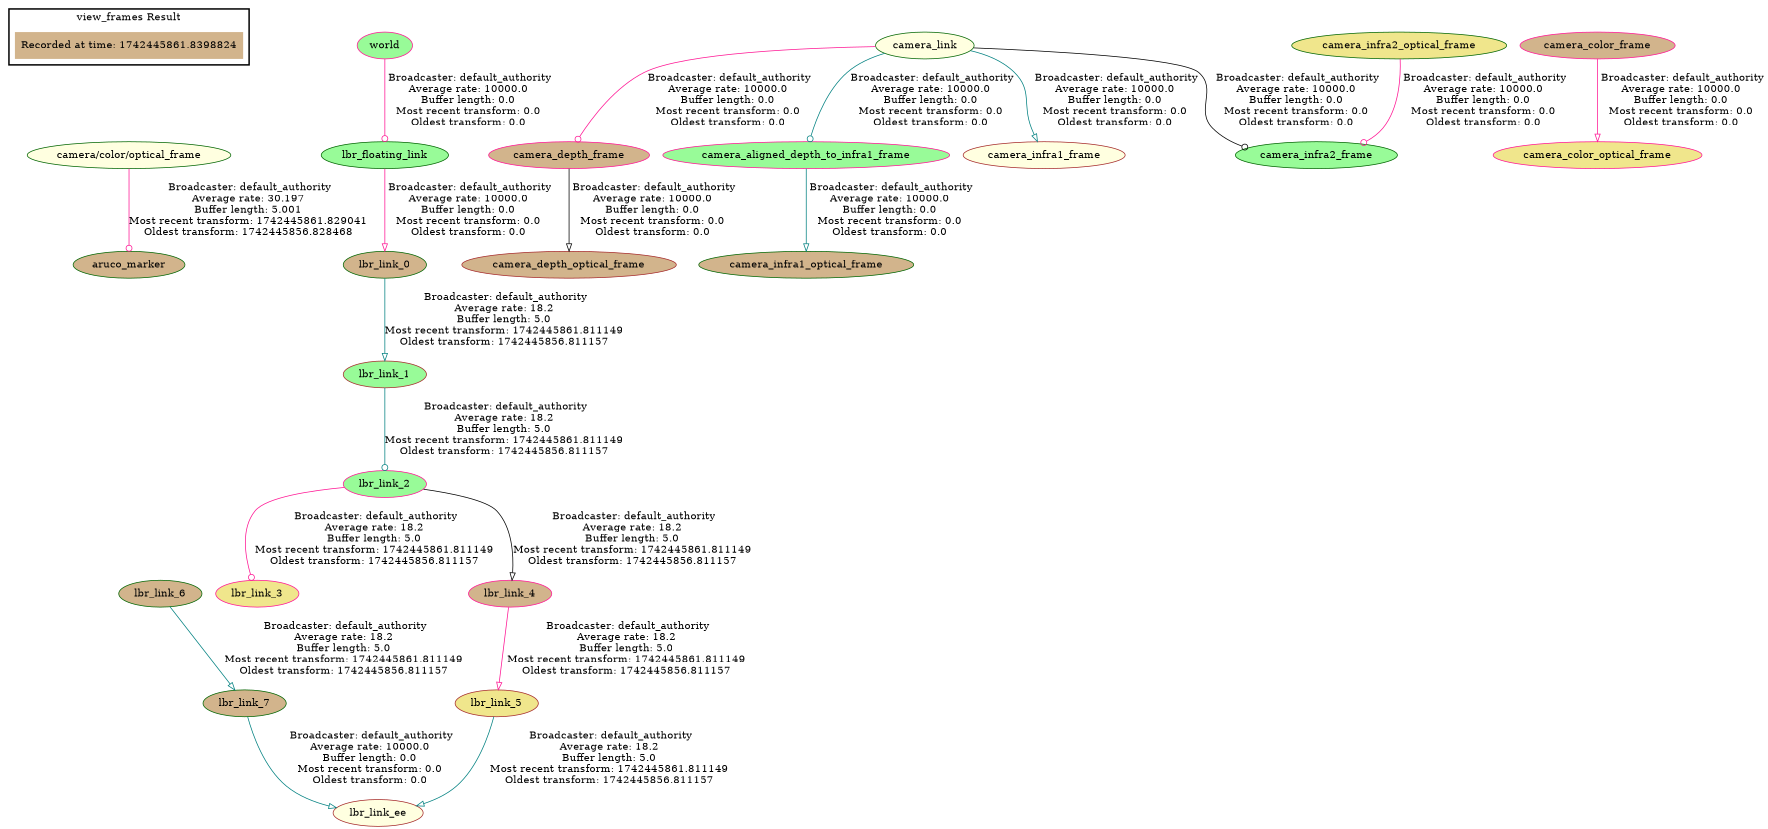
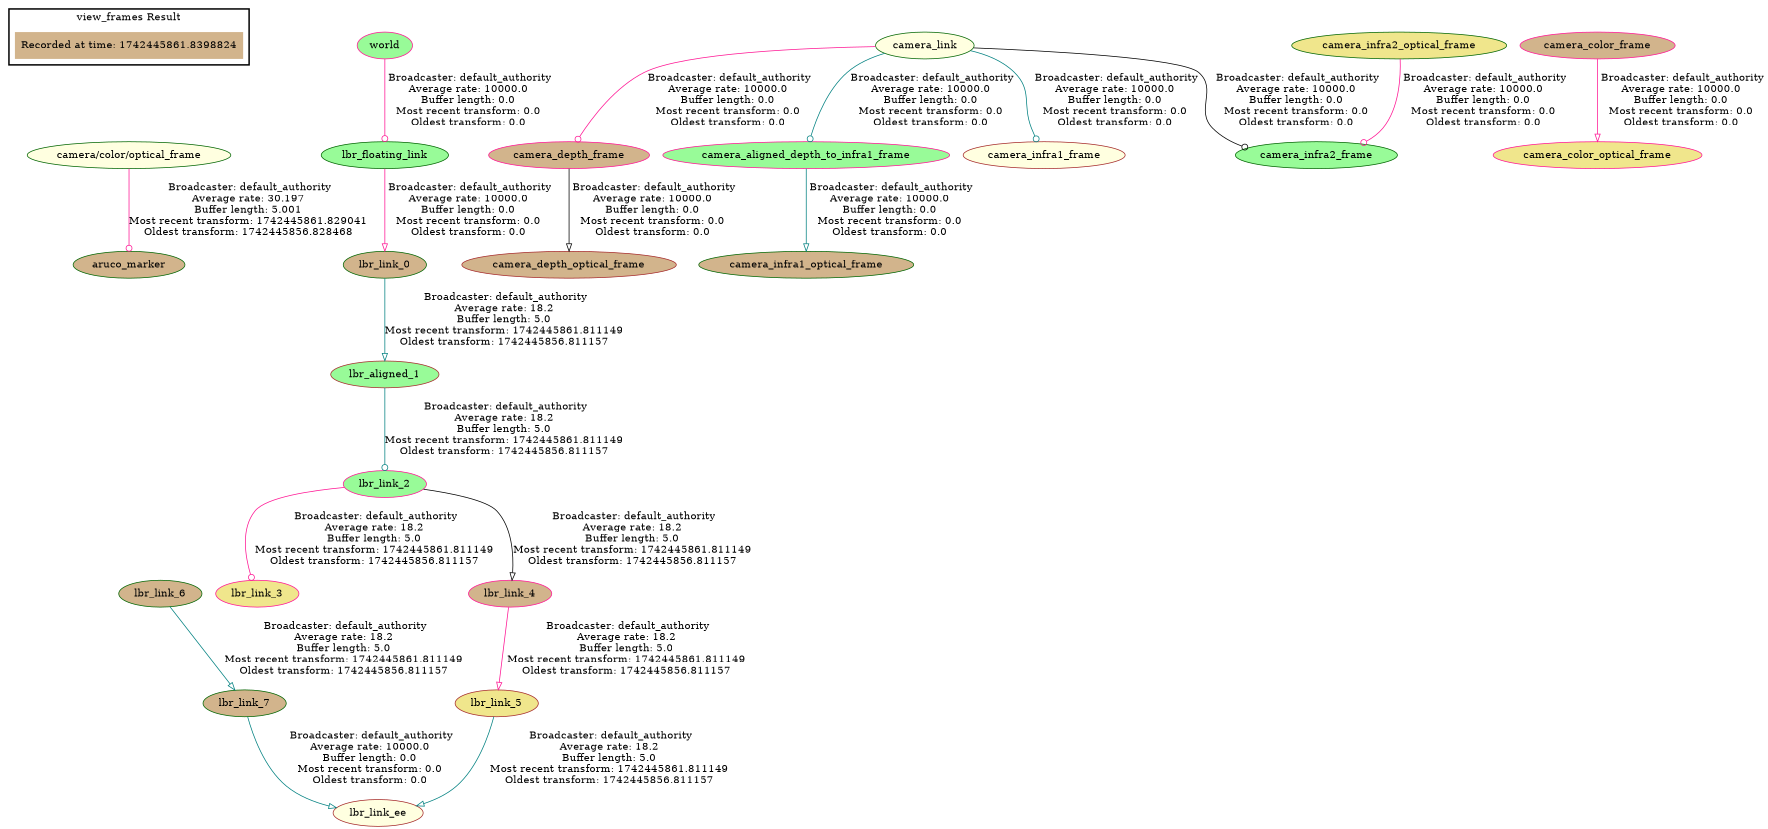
(1020, 79) -> (1020, 80)
(385, 374) -> (385, 374)
